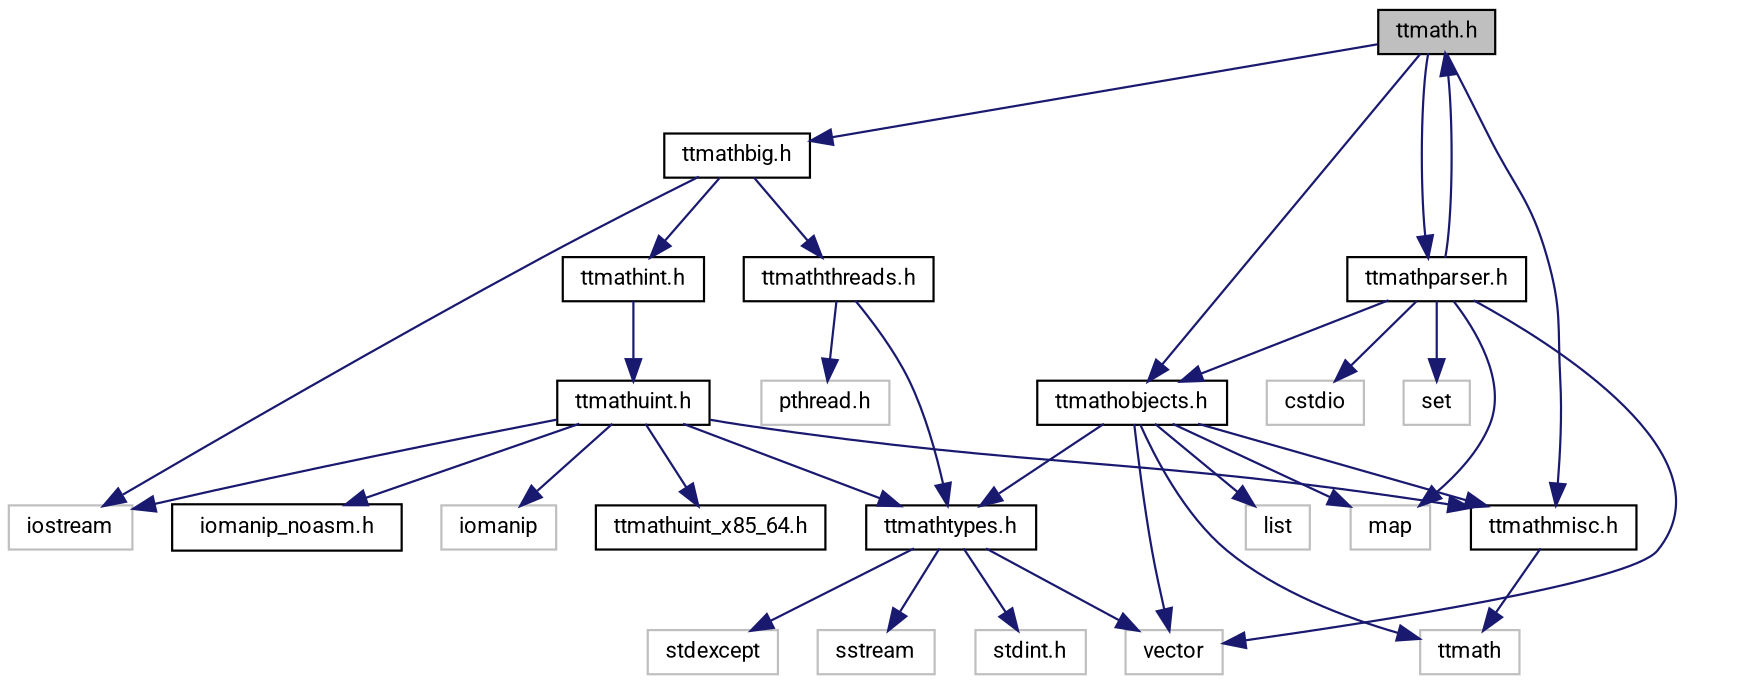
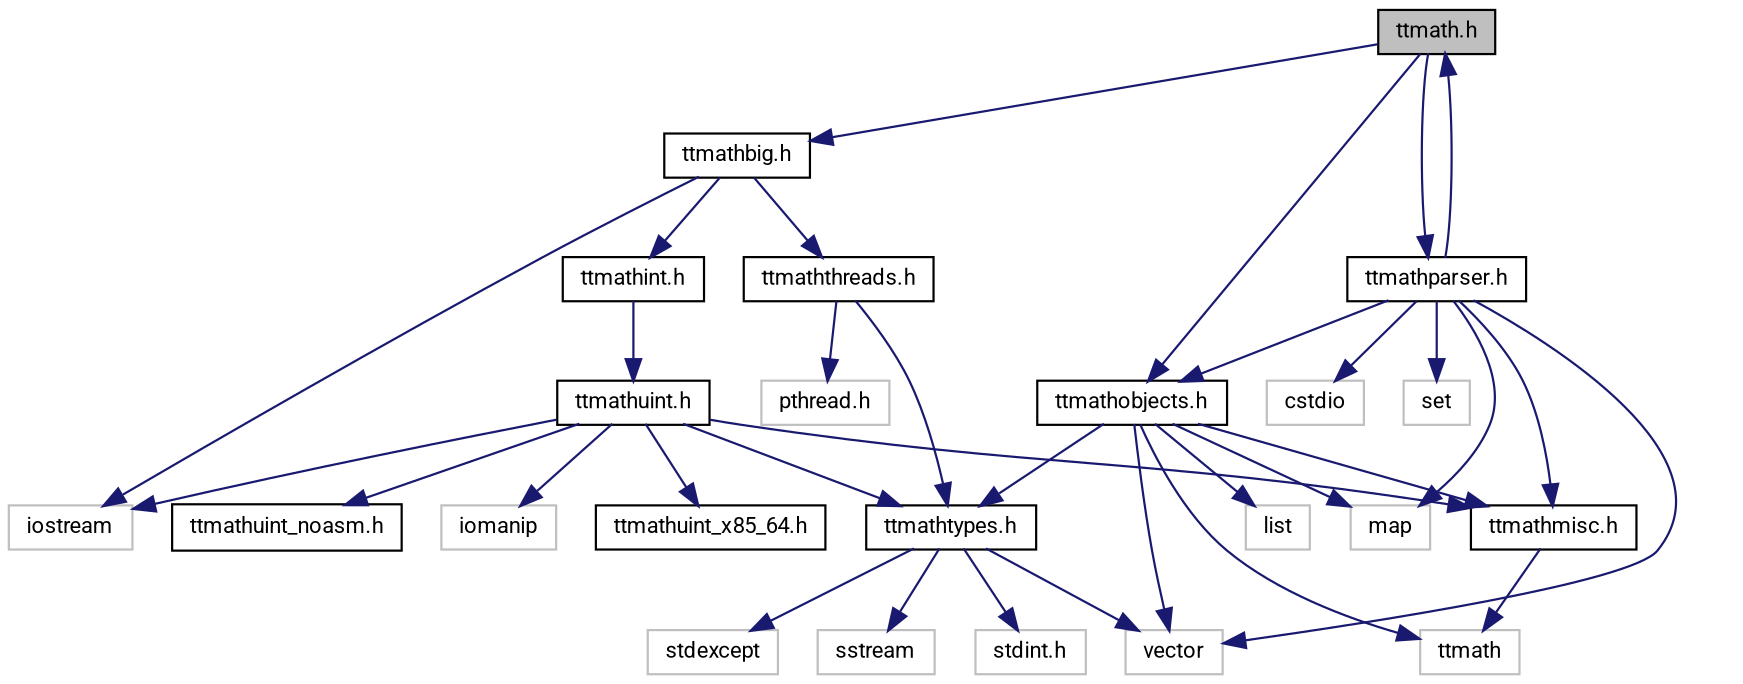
(1547, 257) -> (1524, 383)
(287, 527) -> (287, 527)
